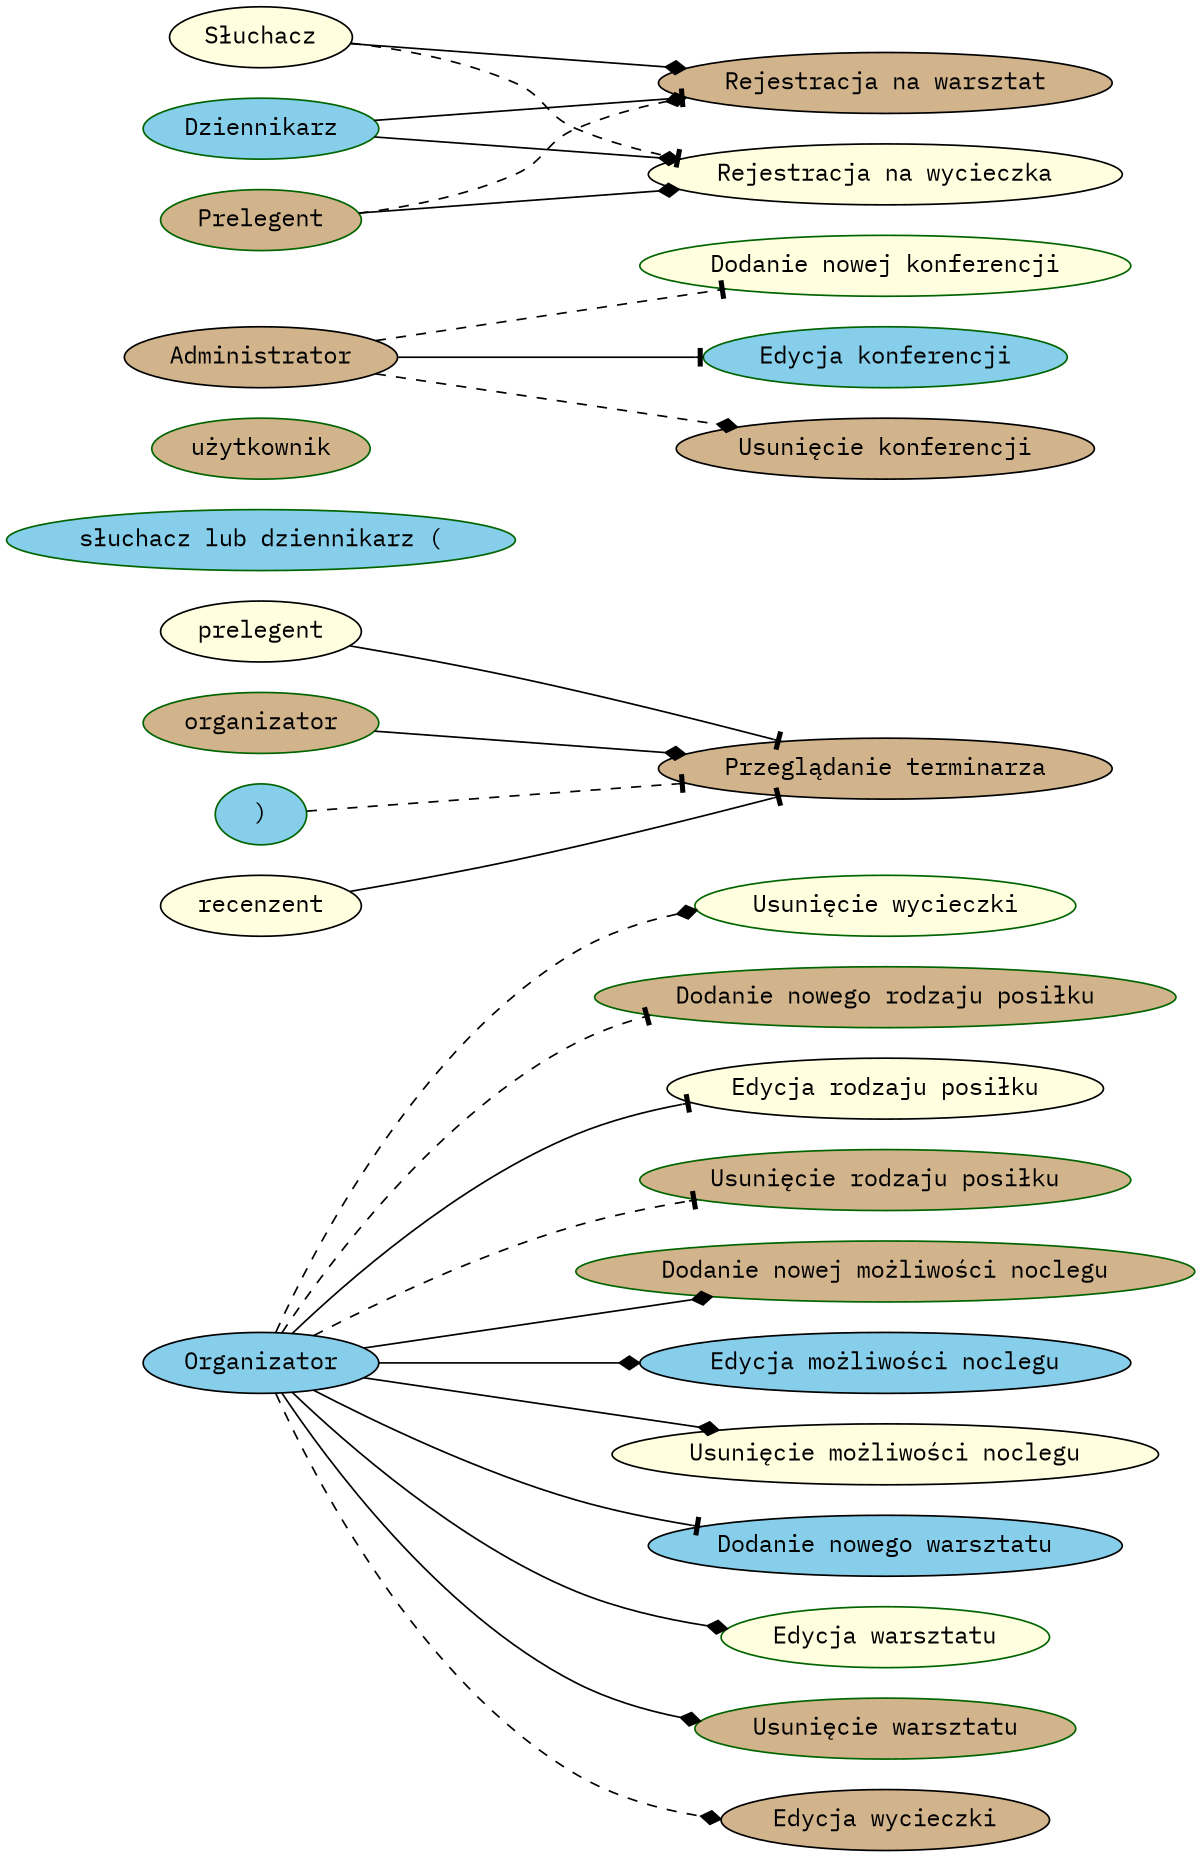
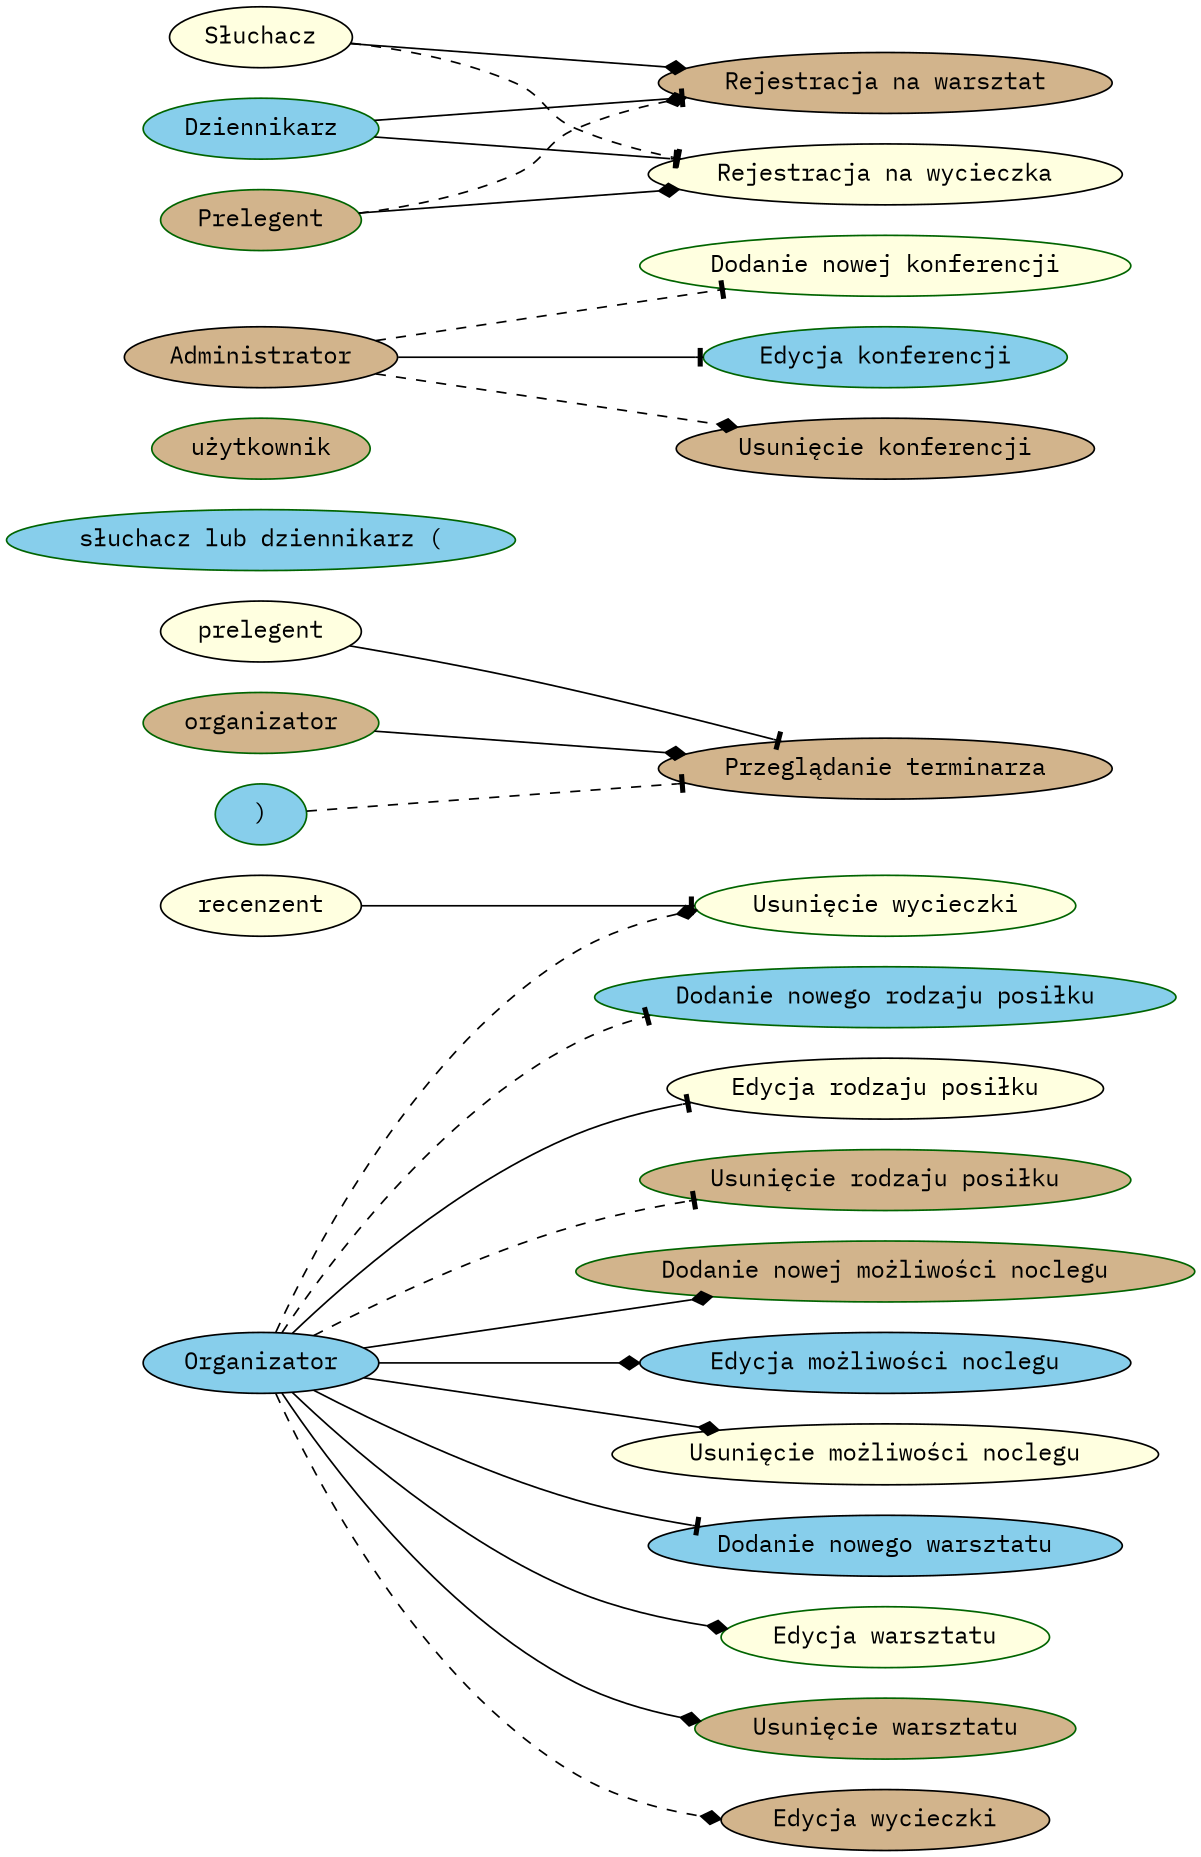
(522, 148) -> (522, 148)
(563, 850) -> (524, 906)
(885, 997) -> (885, 997)
